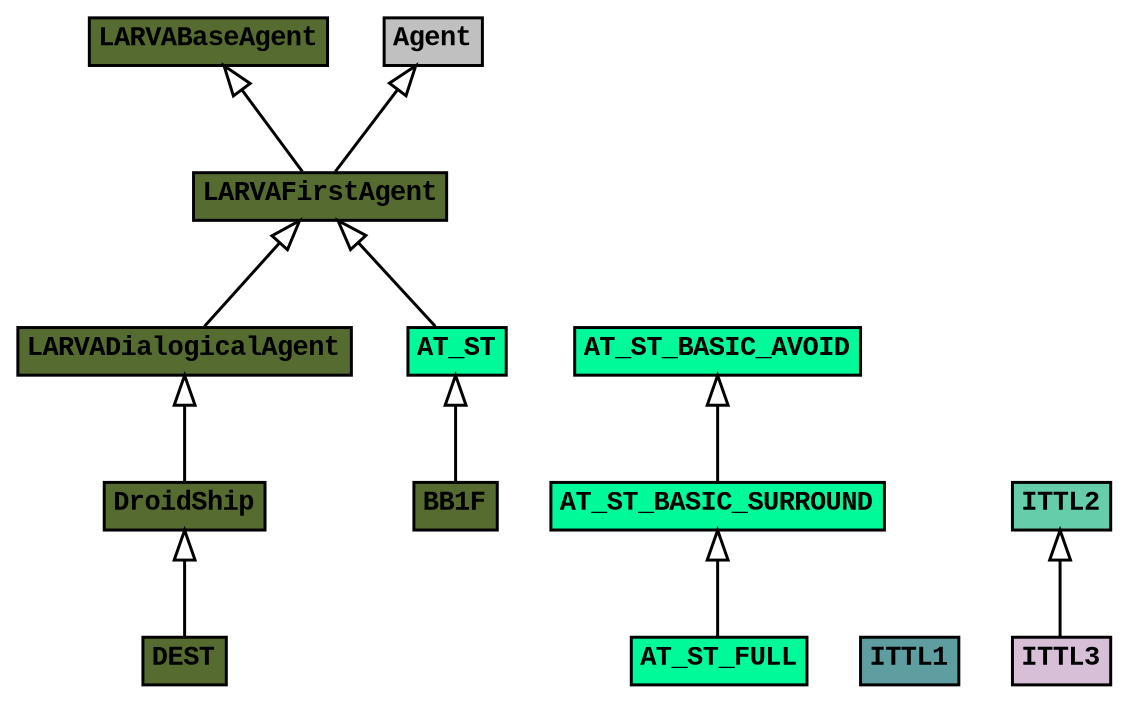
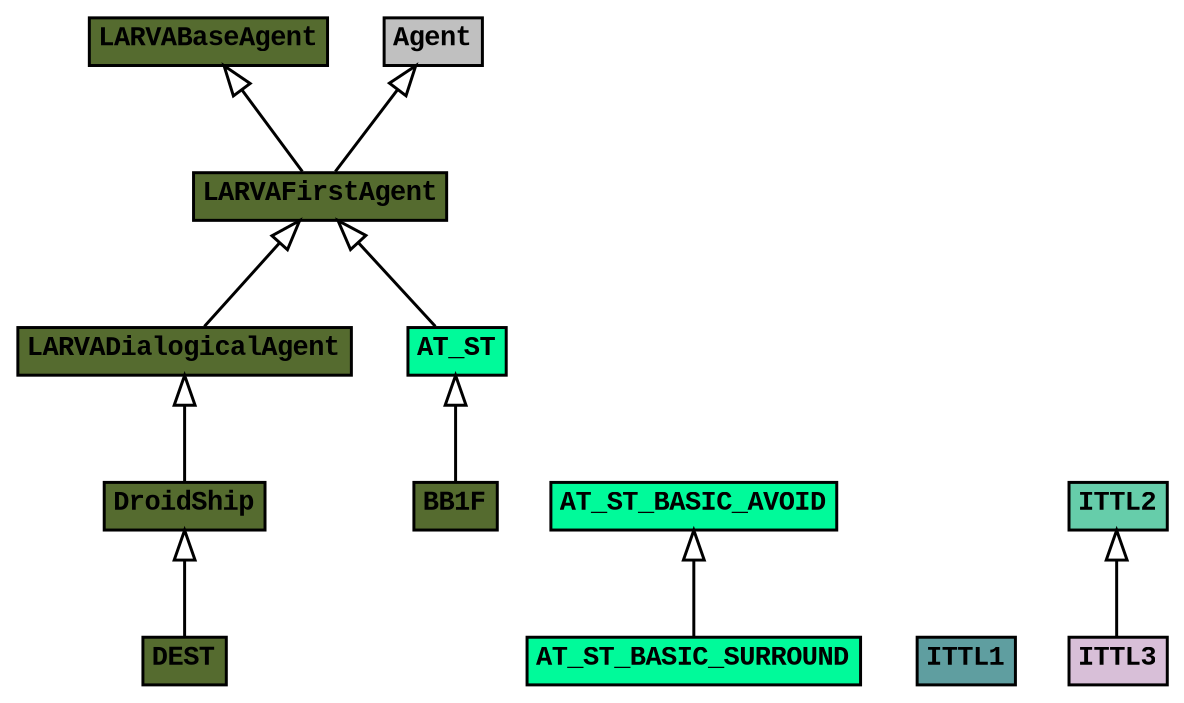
(718, 661) -> none
